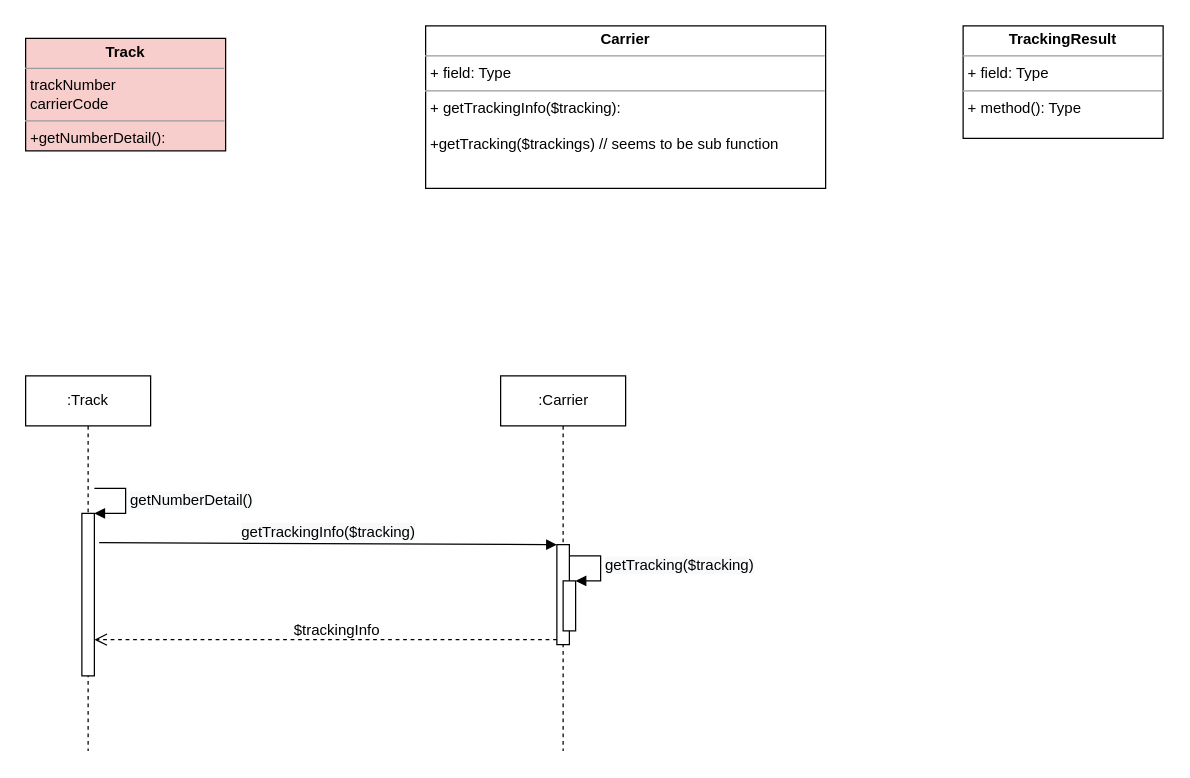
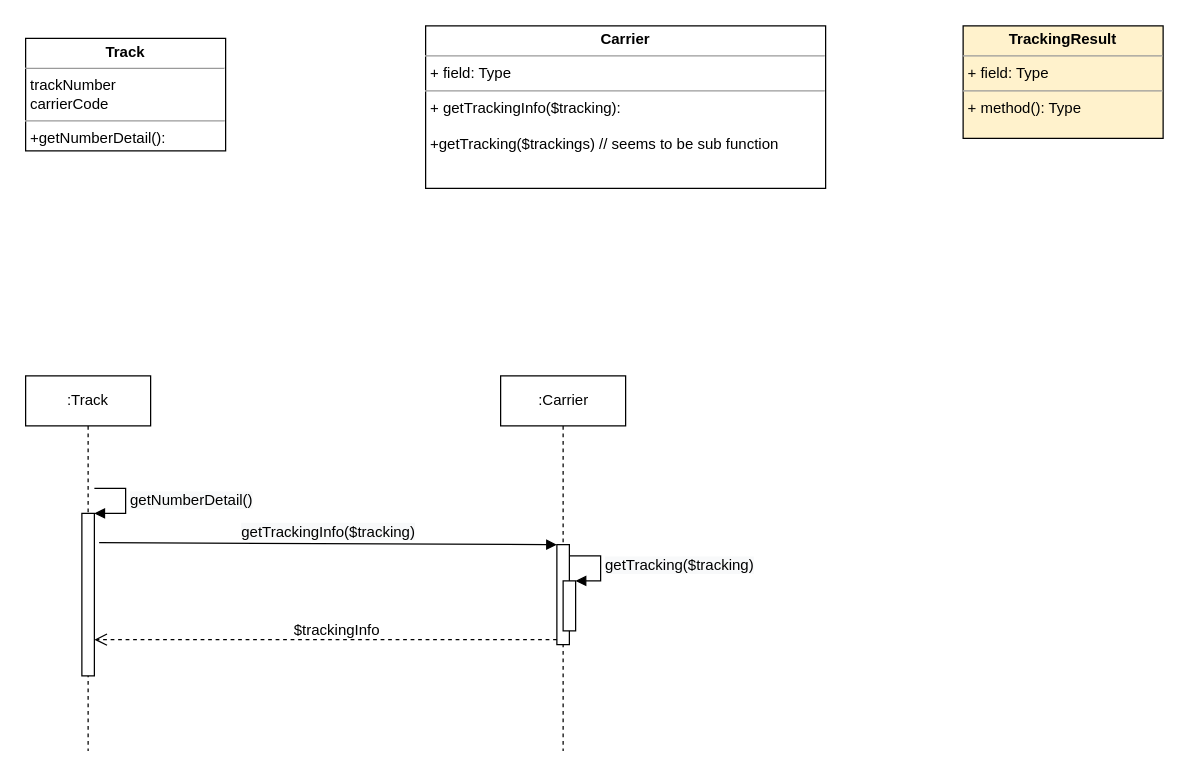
(1063, 82) -> (1063, 82)
(126, 94) -> (126, 94)
